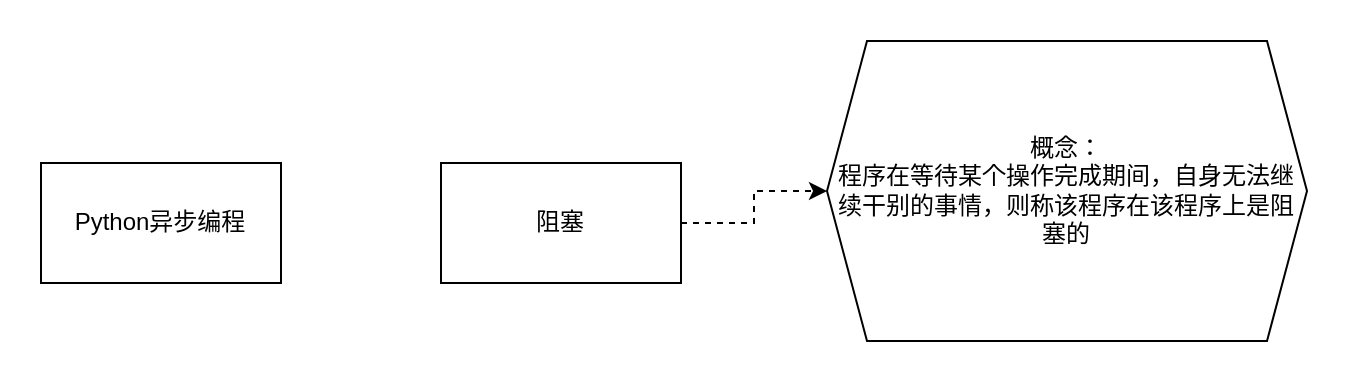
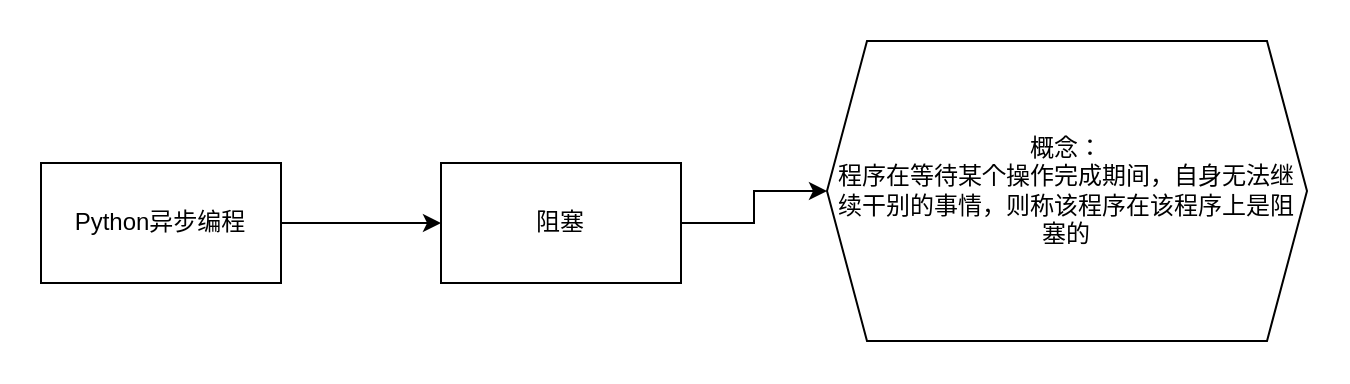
(754, 212) -> (754, 212)
none -> (354, 223)
